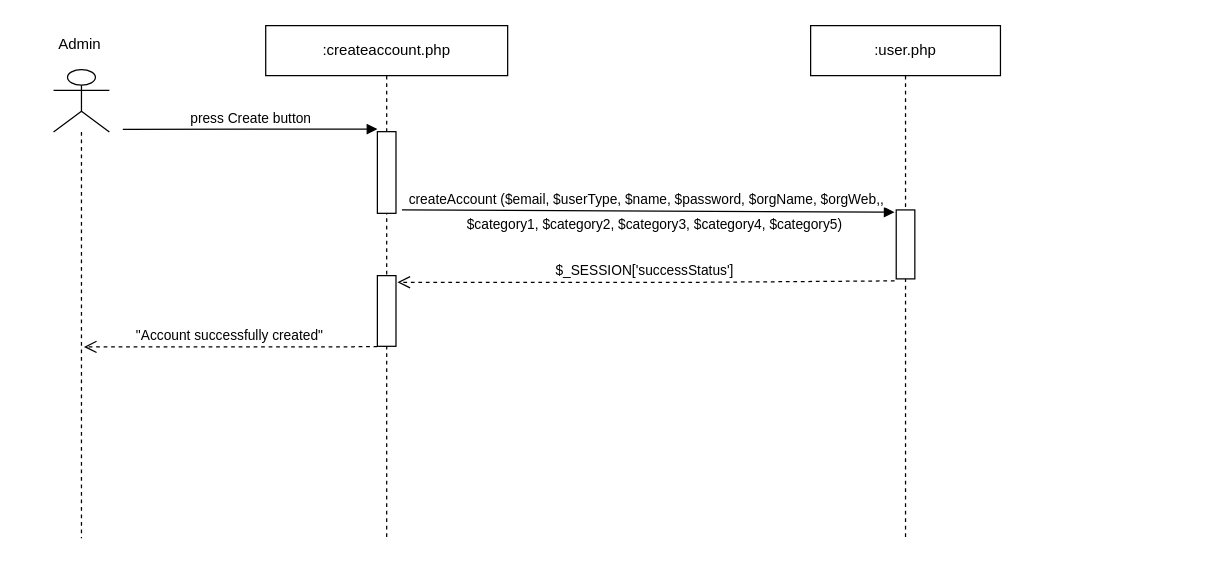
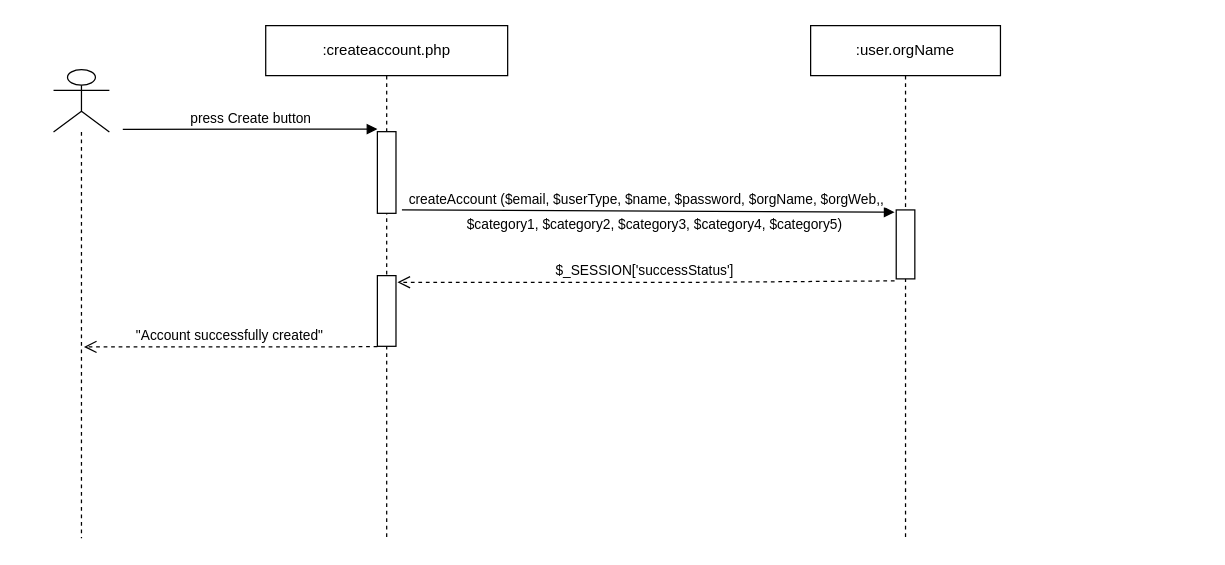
(80, 44) -> none
(906, 51) -> (906, 51)
